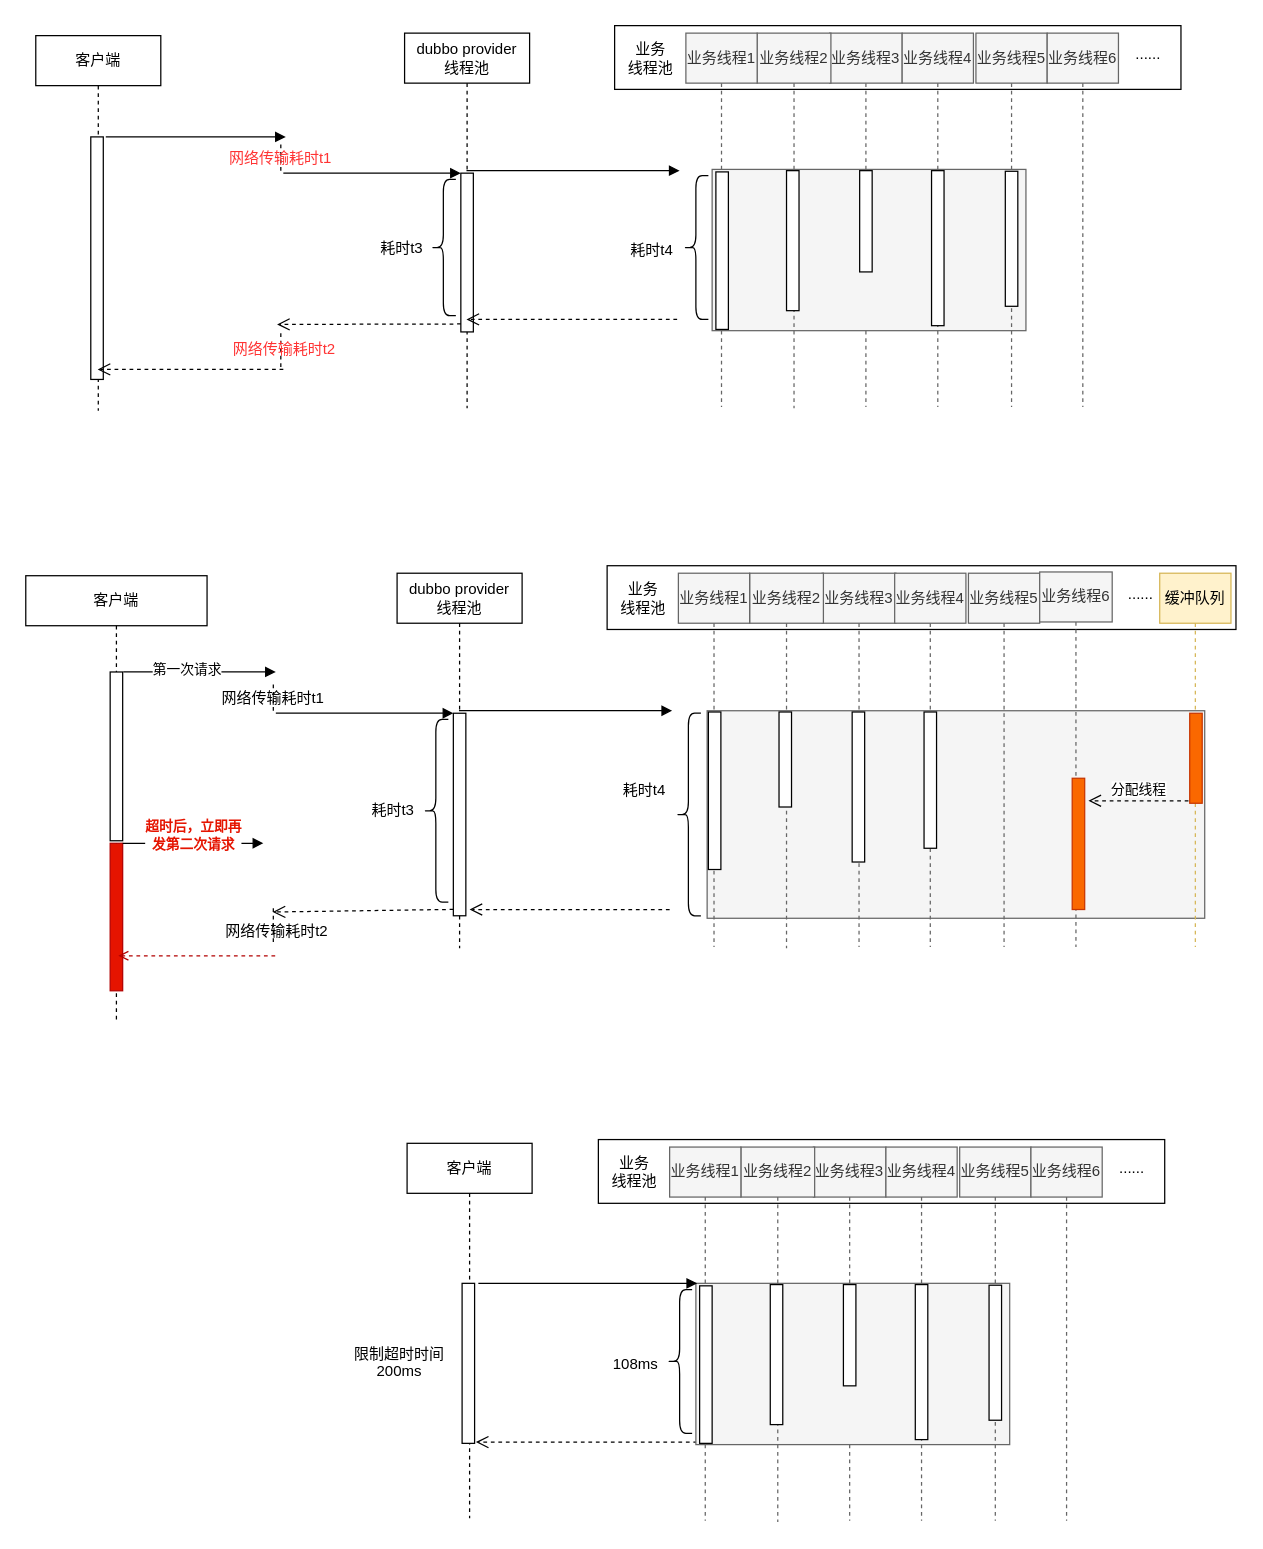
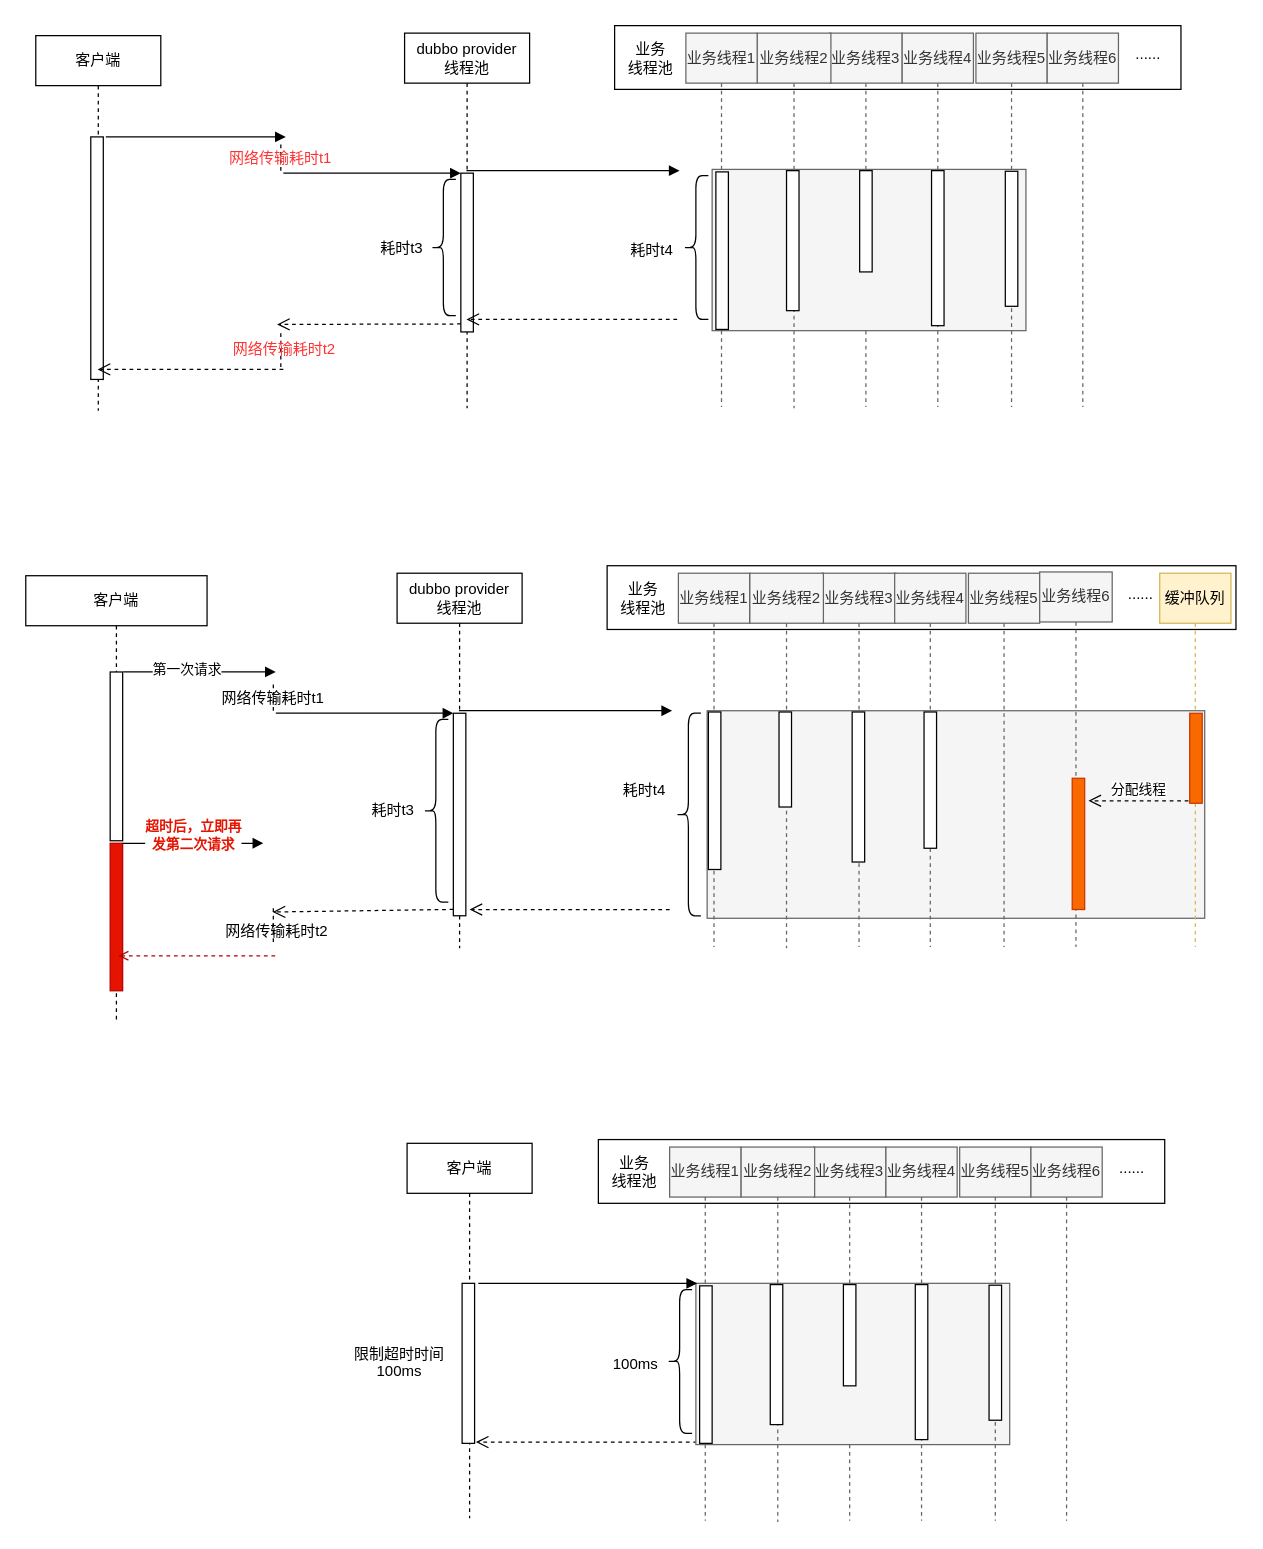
(399, 1354) -> (399, 1354)
(636, 1364) -> (636, 1364)
